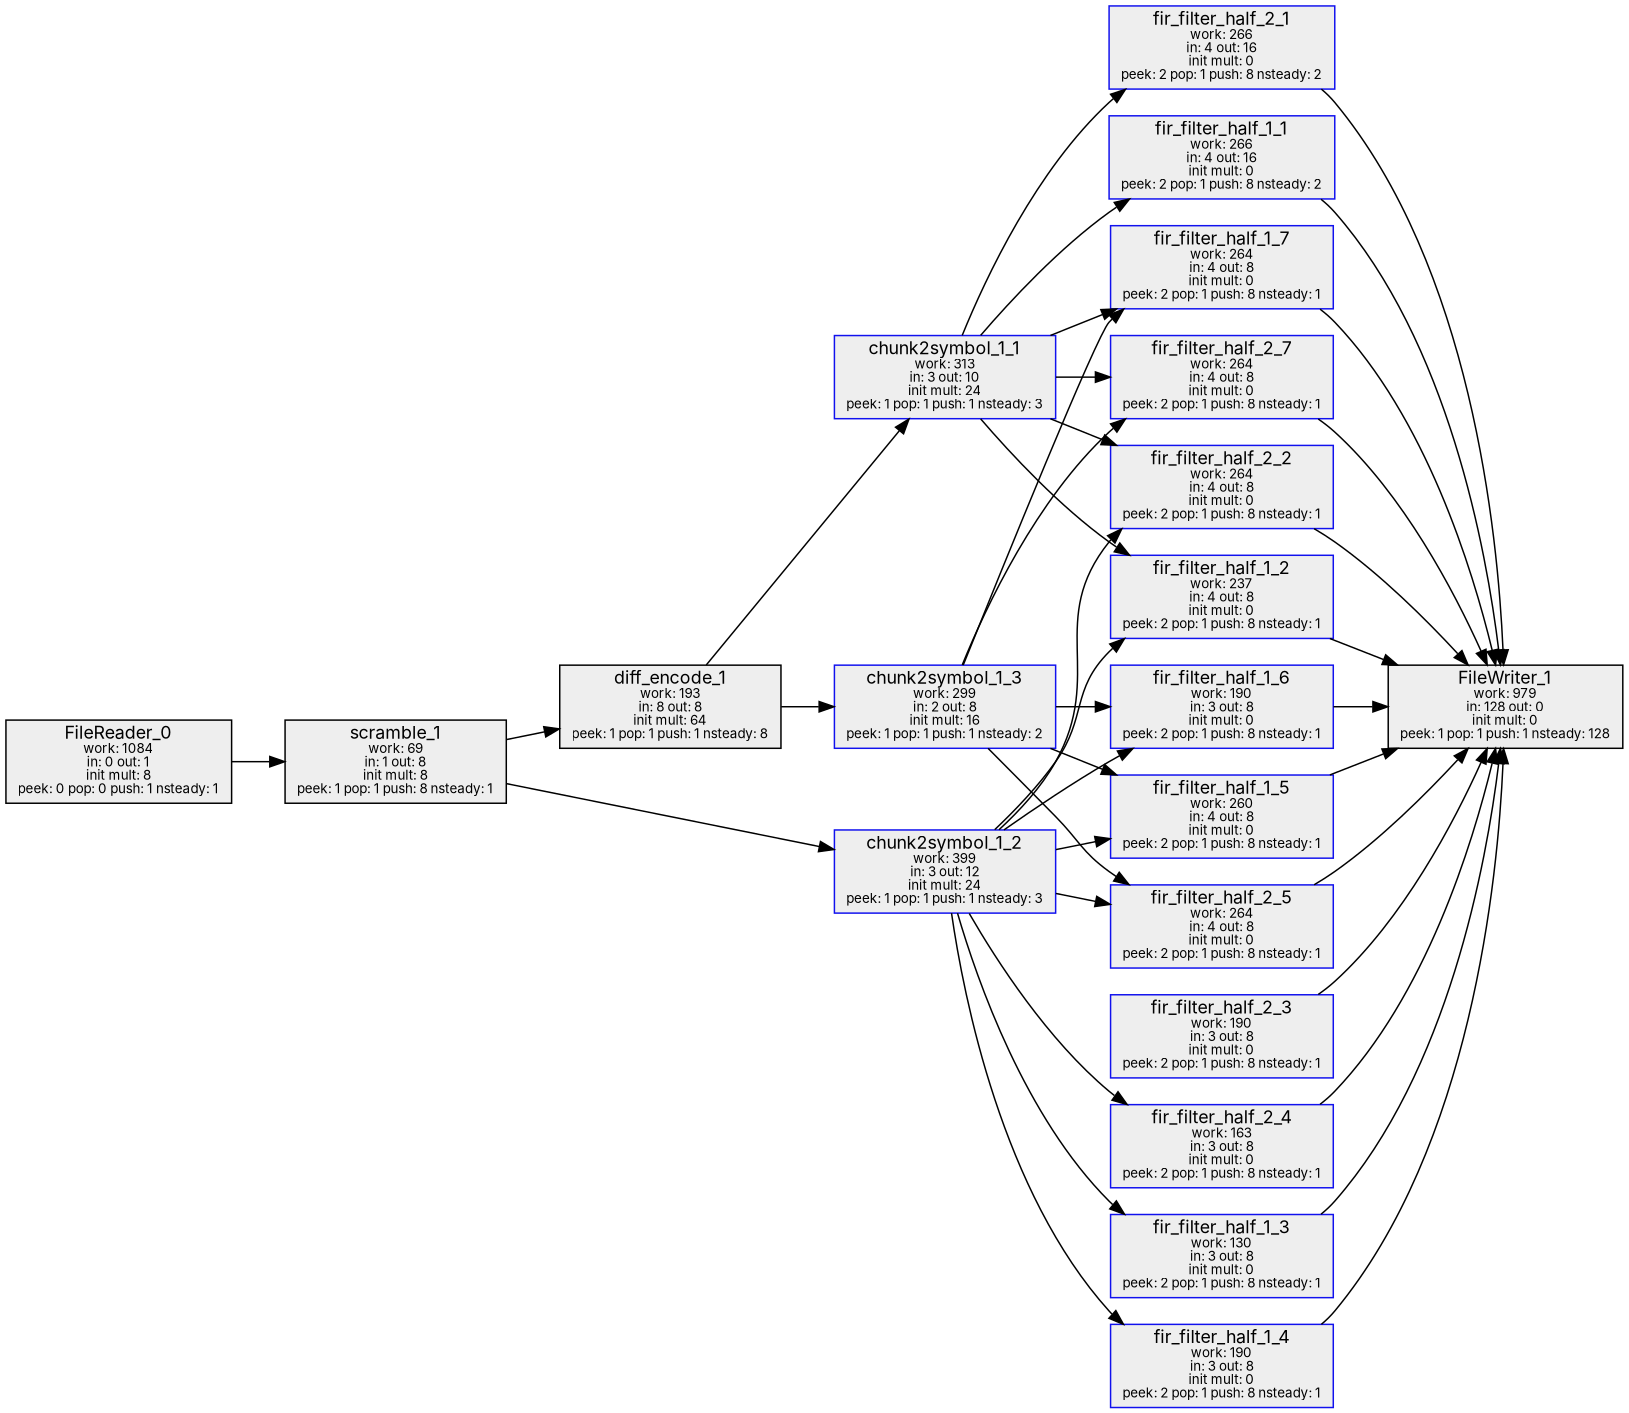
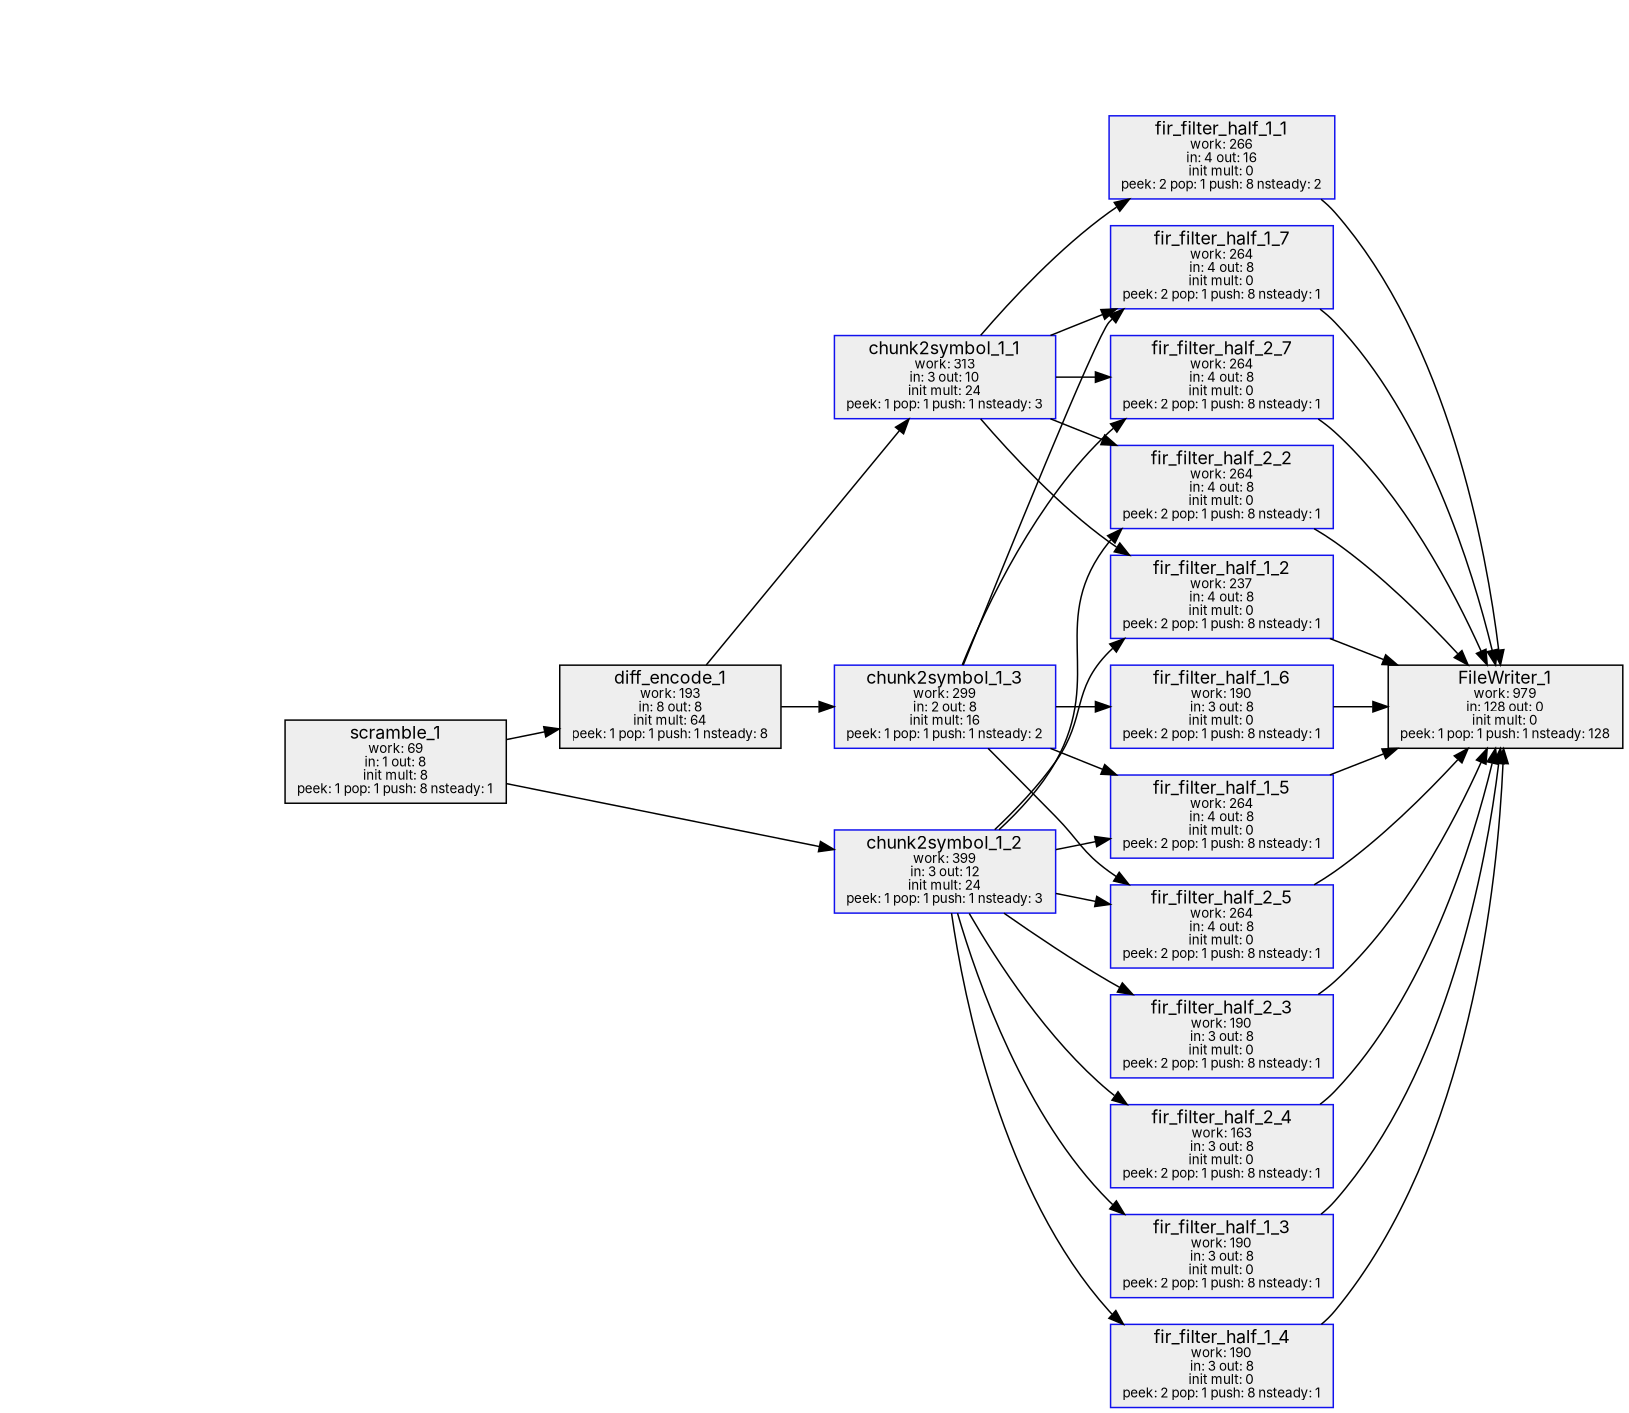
(1222, 48) -> none
(119, 762) -> none
(1061, 791) -> (1061, 952)
(1222, 804) -> (1222, 804)
(1222, 1243) -> (1222, 1243)
